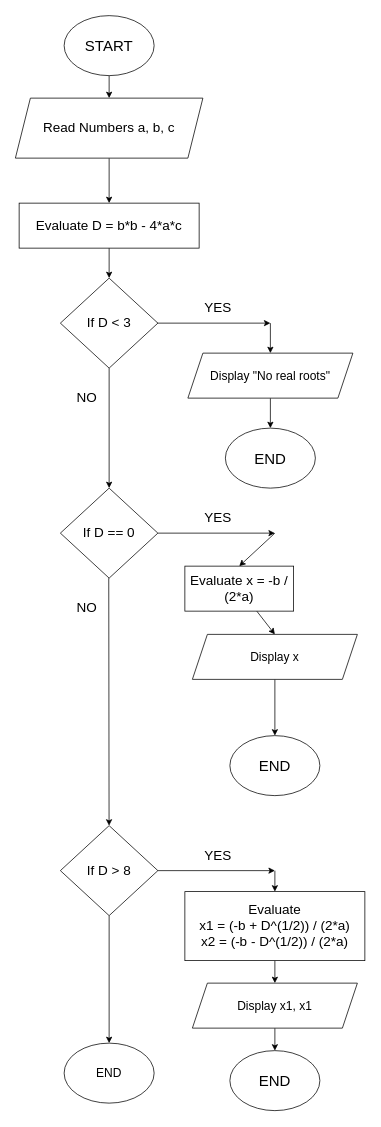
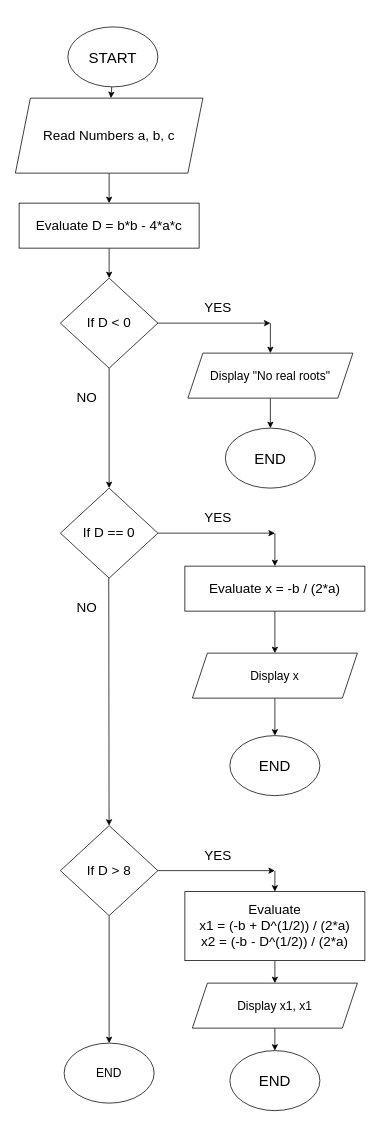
(109, 45) -> (113, 57)
(109, 128) -> (109, 135)
(109, 323) -> (109, 323)
(239, 588) -> (275, 588)
(275, 657) -> (275, 675)
